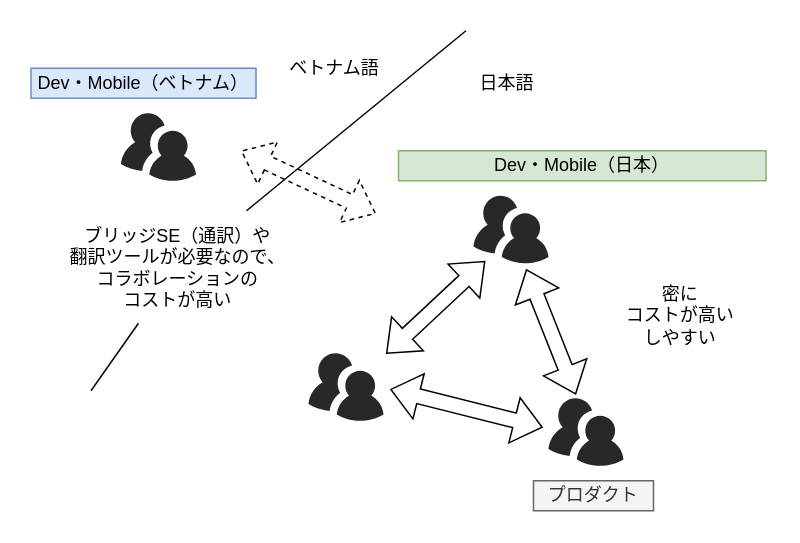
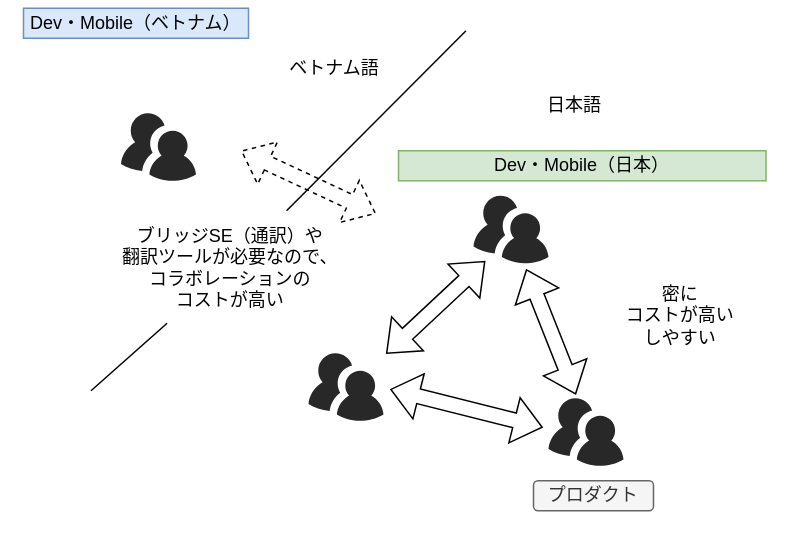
(143, 83) -> (136, 23)
(507, 83) -> (575, 106)
(178, 267) -> (230, 267)
(593, 496) -> (593, 496)
